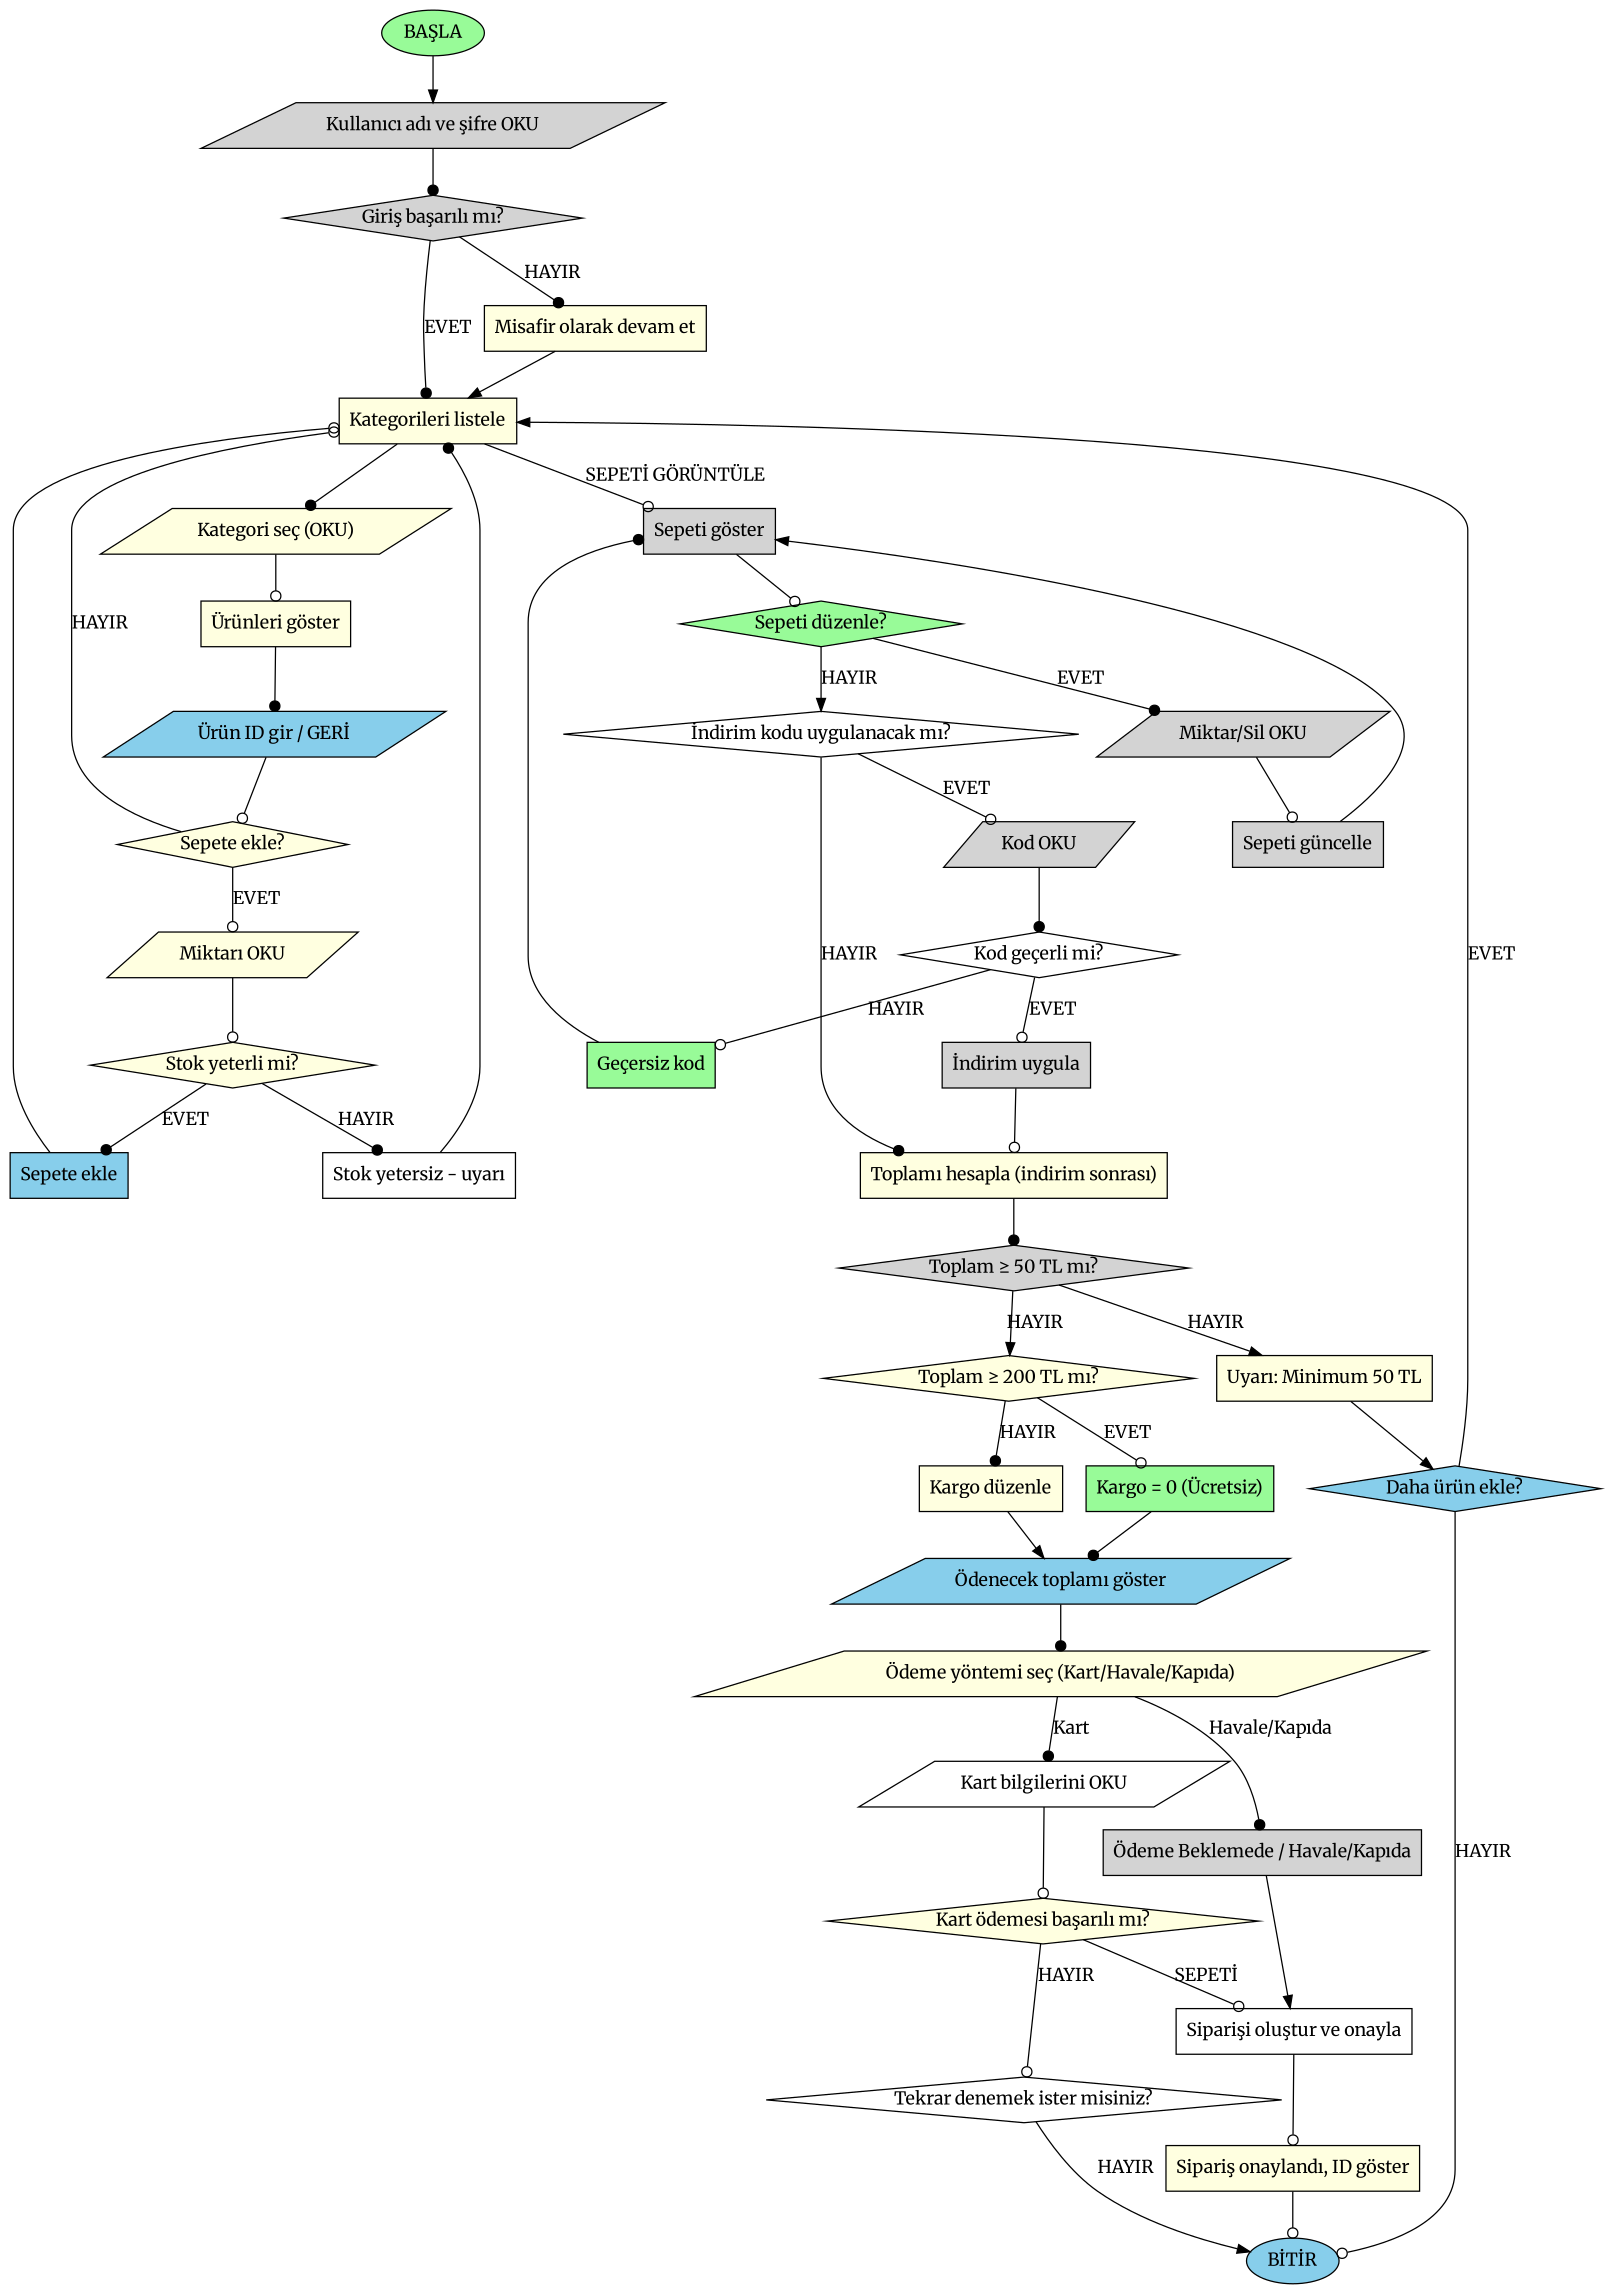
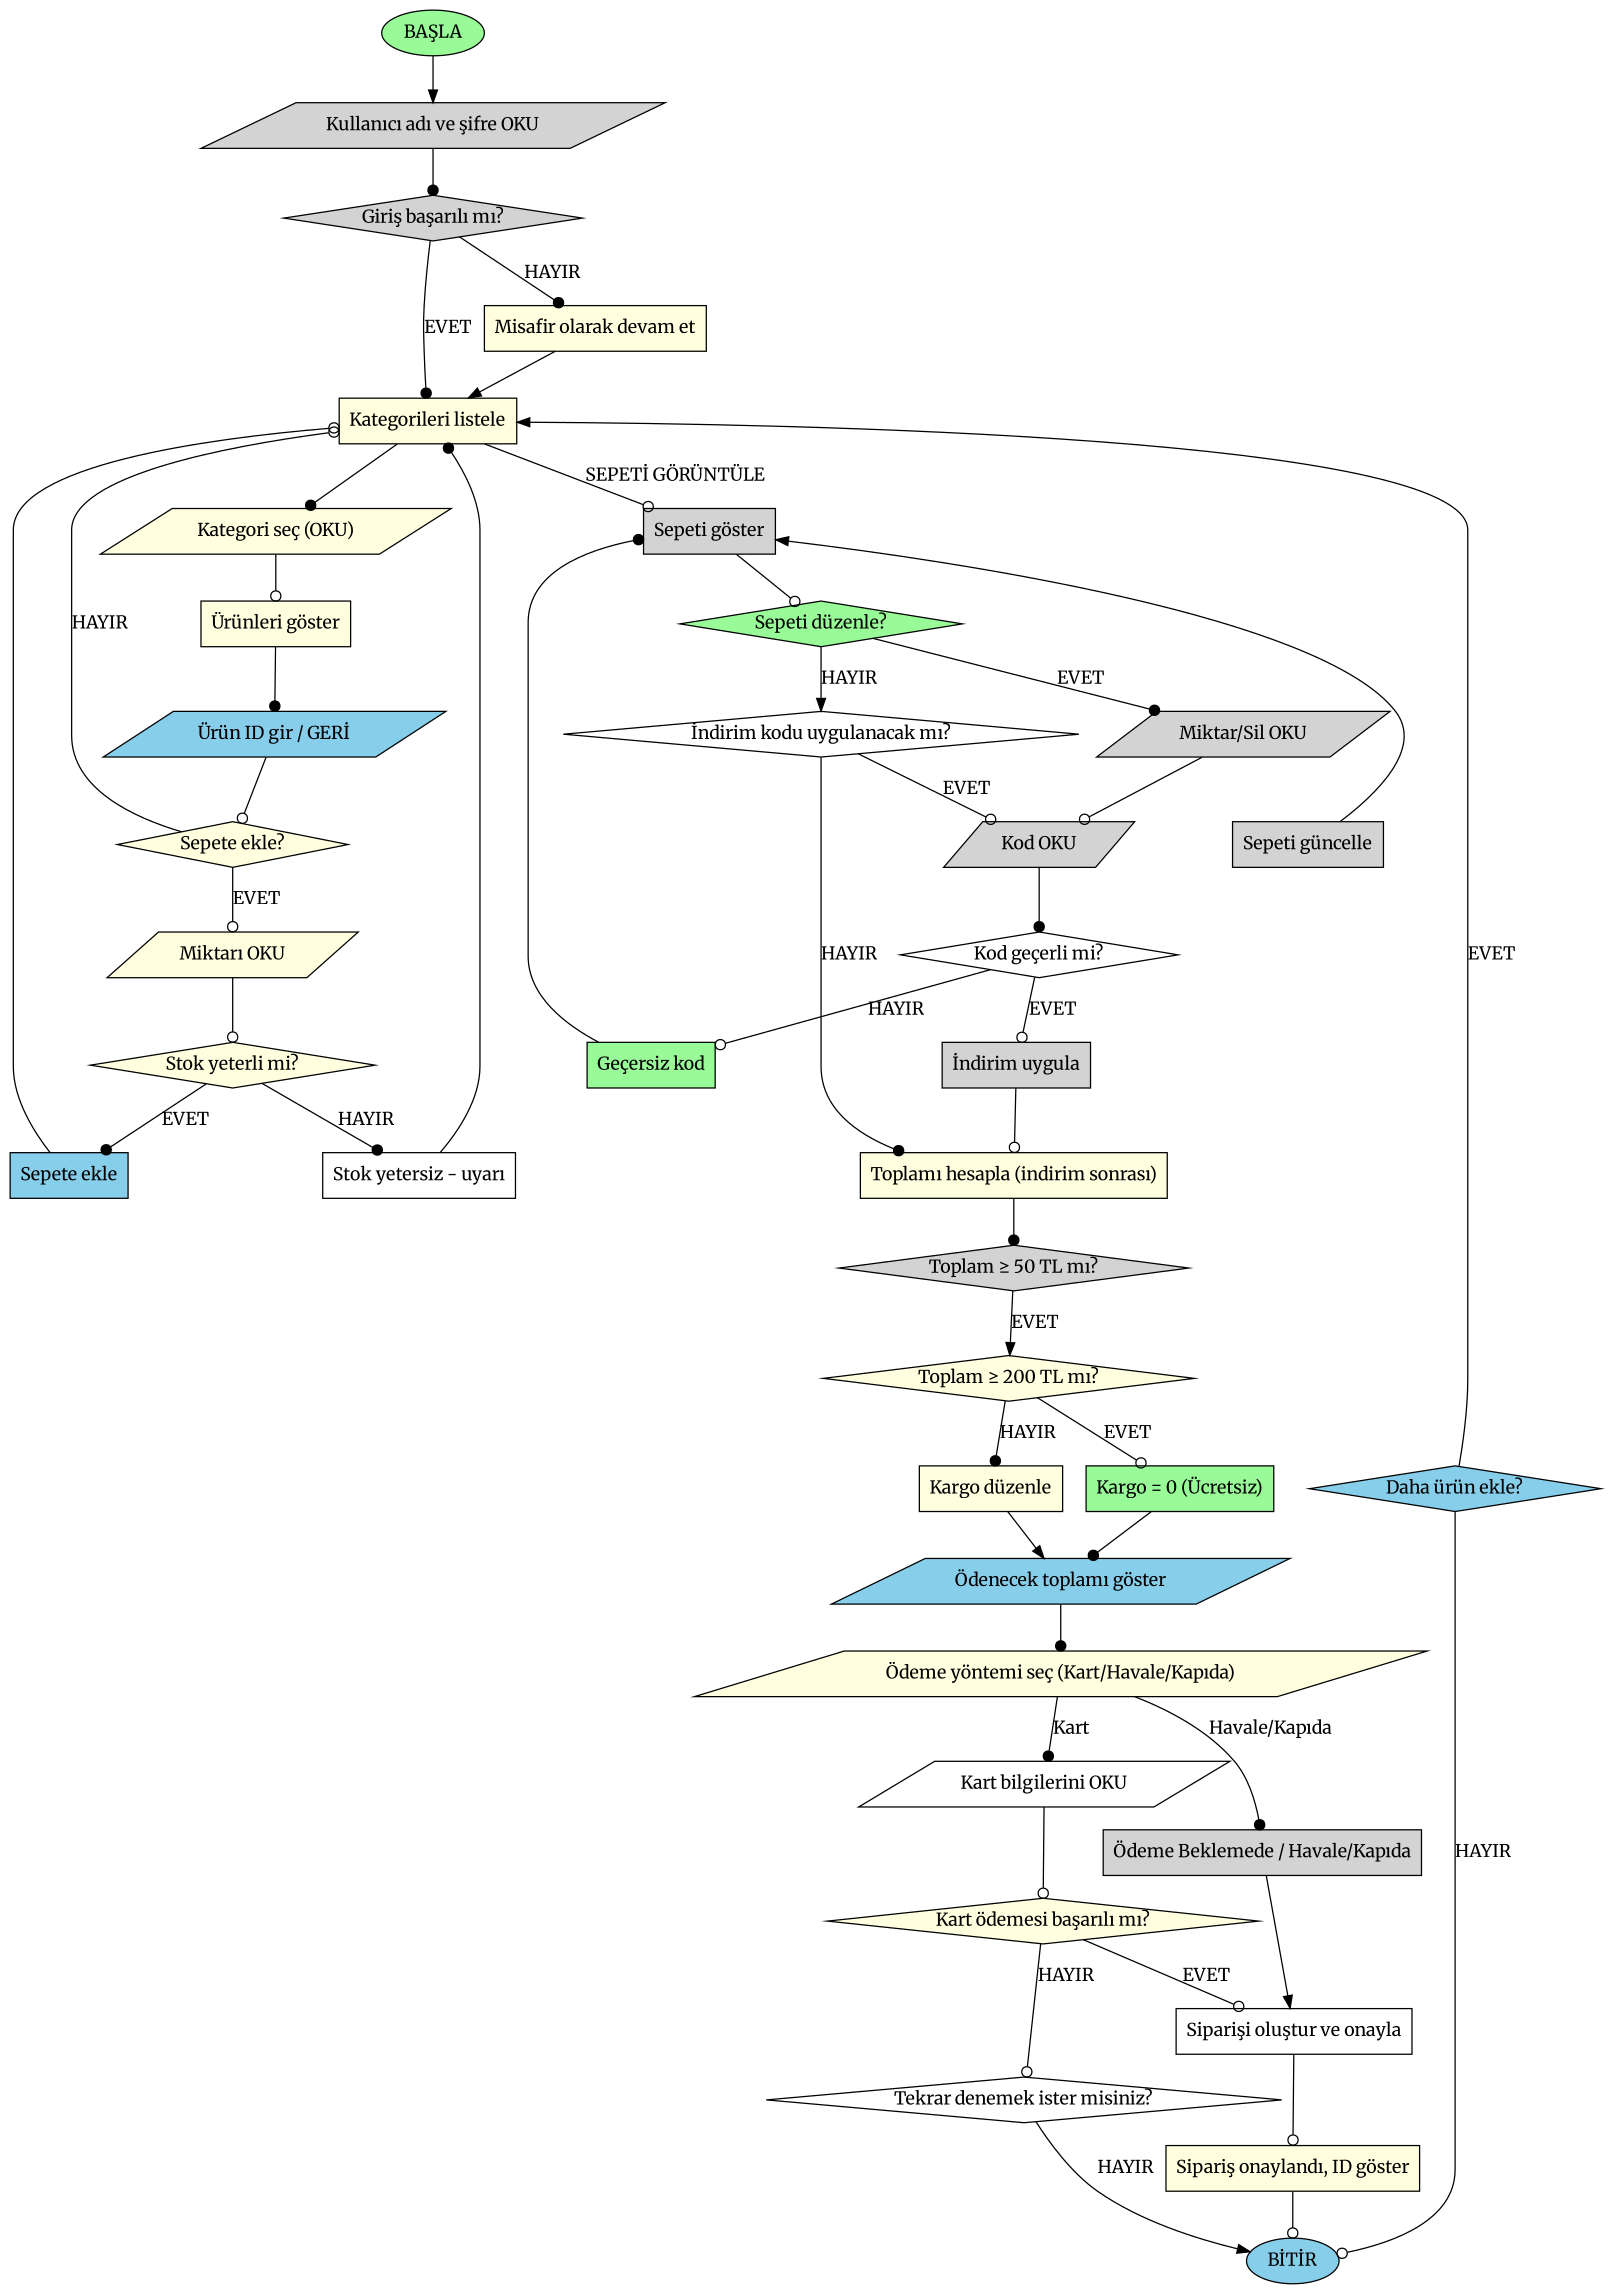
(1273, 785) -> (1146, 787)
(1035, 1323) -> (1035, 1323)
(1324, 1378) -> none
(1207, 1976) -> (1207, 1976)
